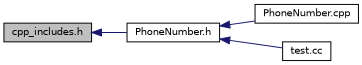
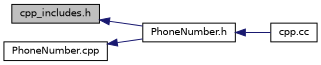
(242, 23) -> (130, 41)
(307, 51) -> (294, 32)
